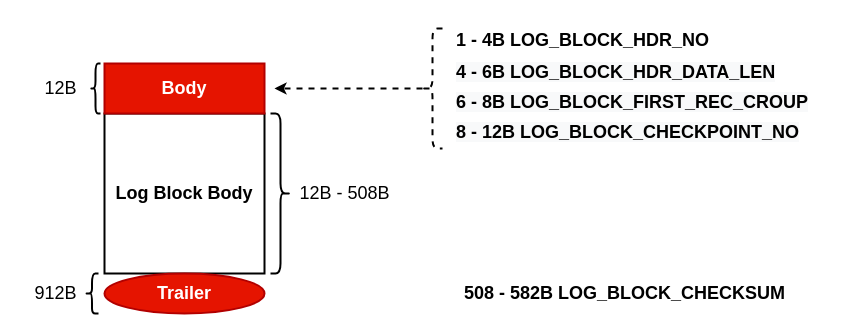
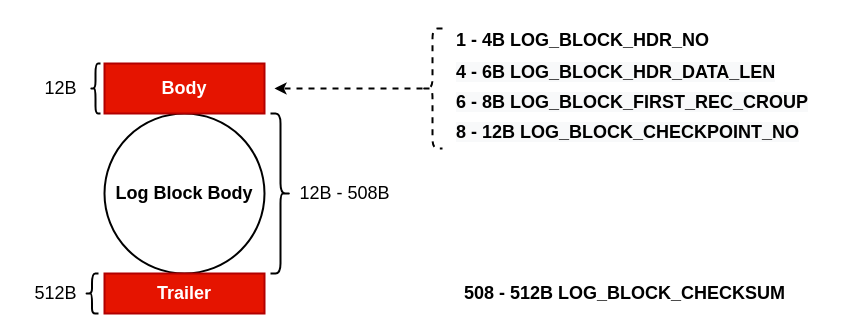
(185, 194) -> (185, 194)
(56, 294) -> (56, 294)
(185, 294) -> (185, 294)
(625, 294) -> (625, 294)
